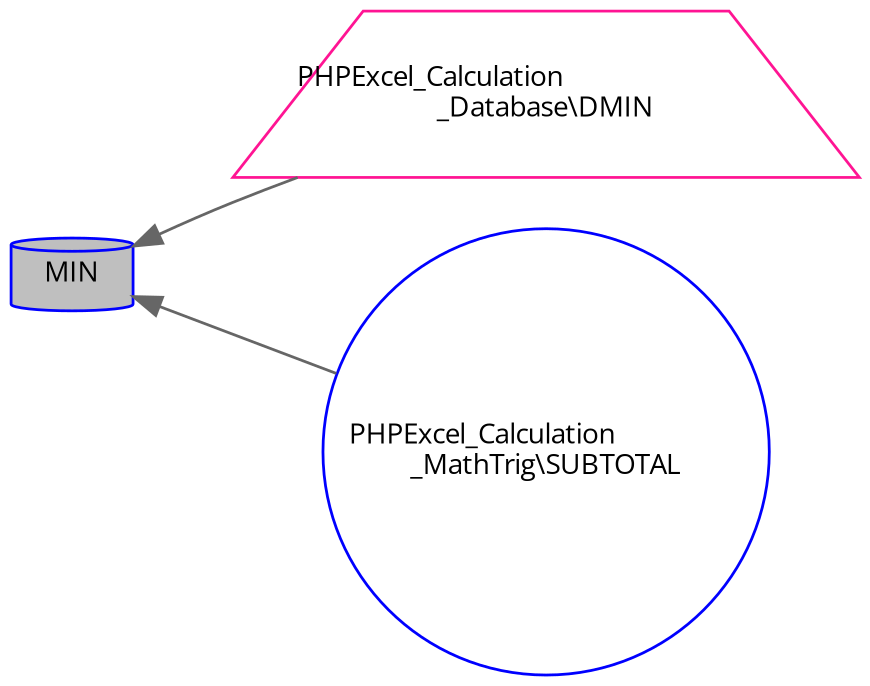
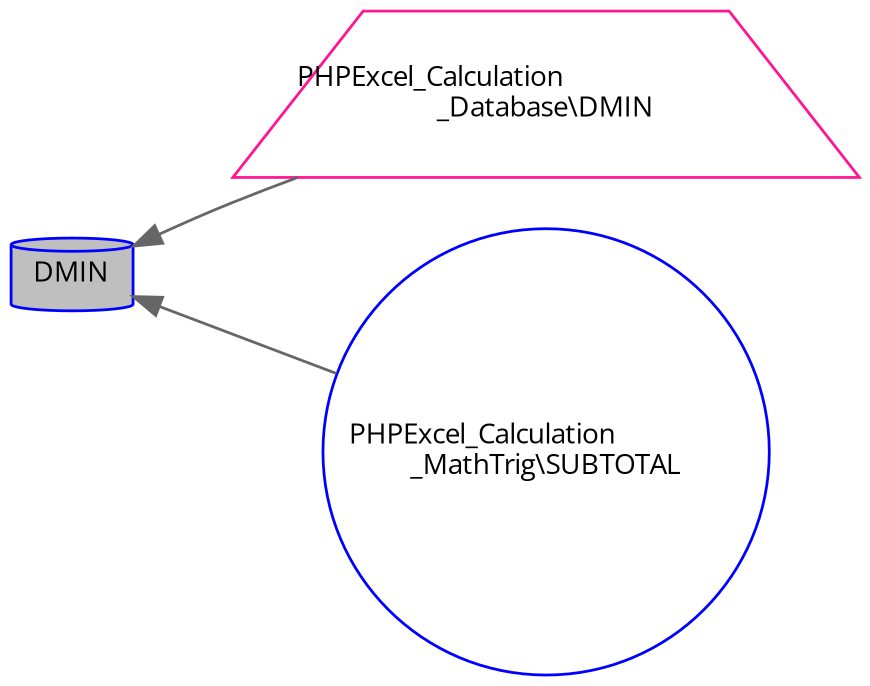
(72, 274) -> (72, 274)
